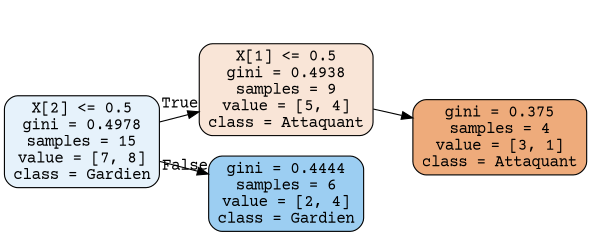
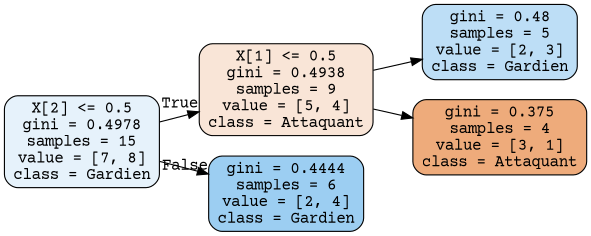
none -> (500, 42)
